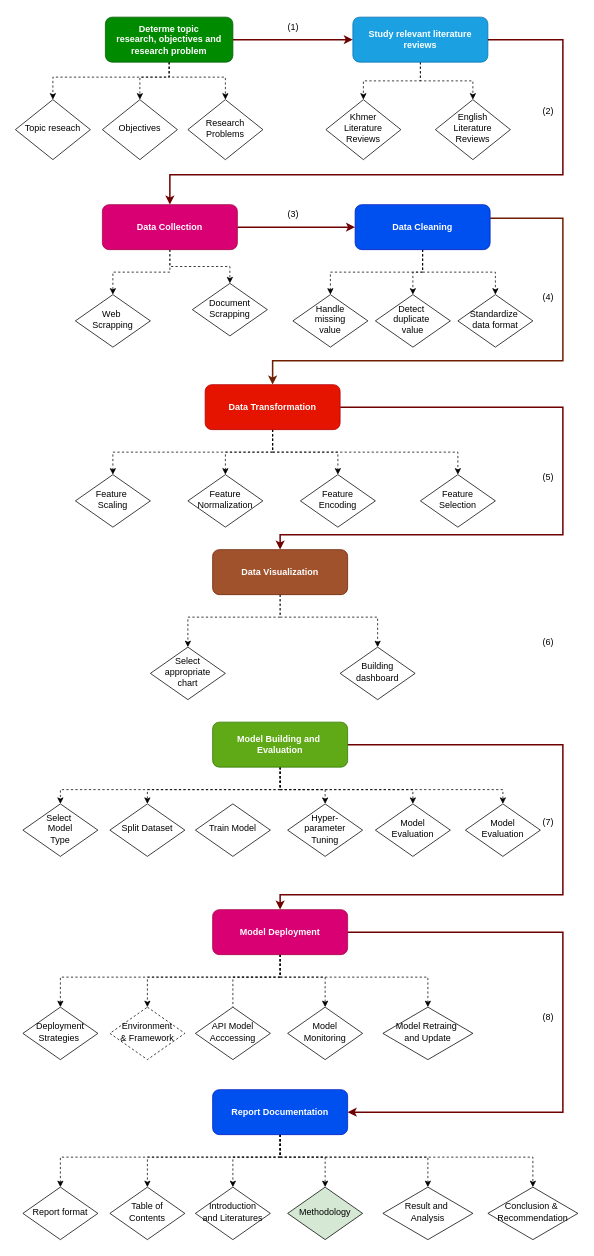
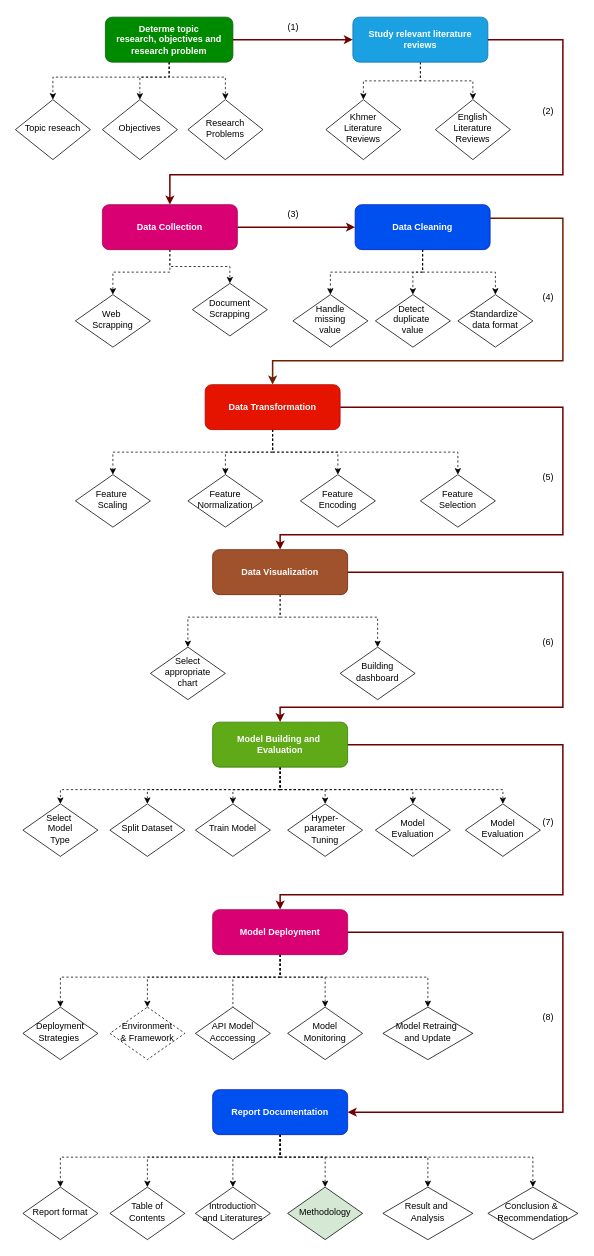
none -> (563, 677)
none -> (233, 797)
